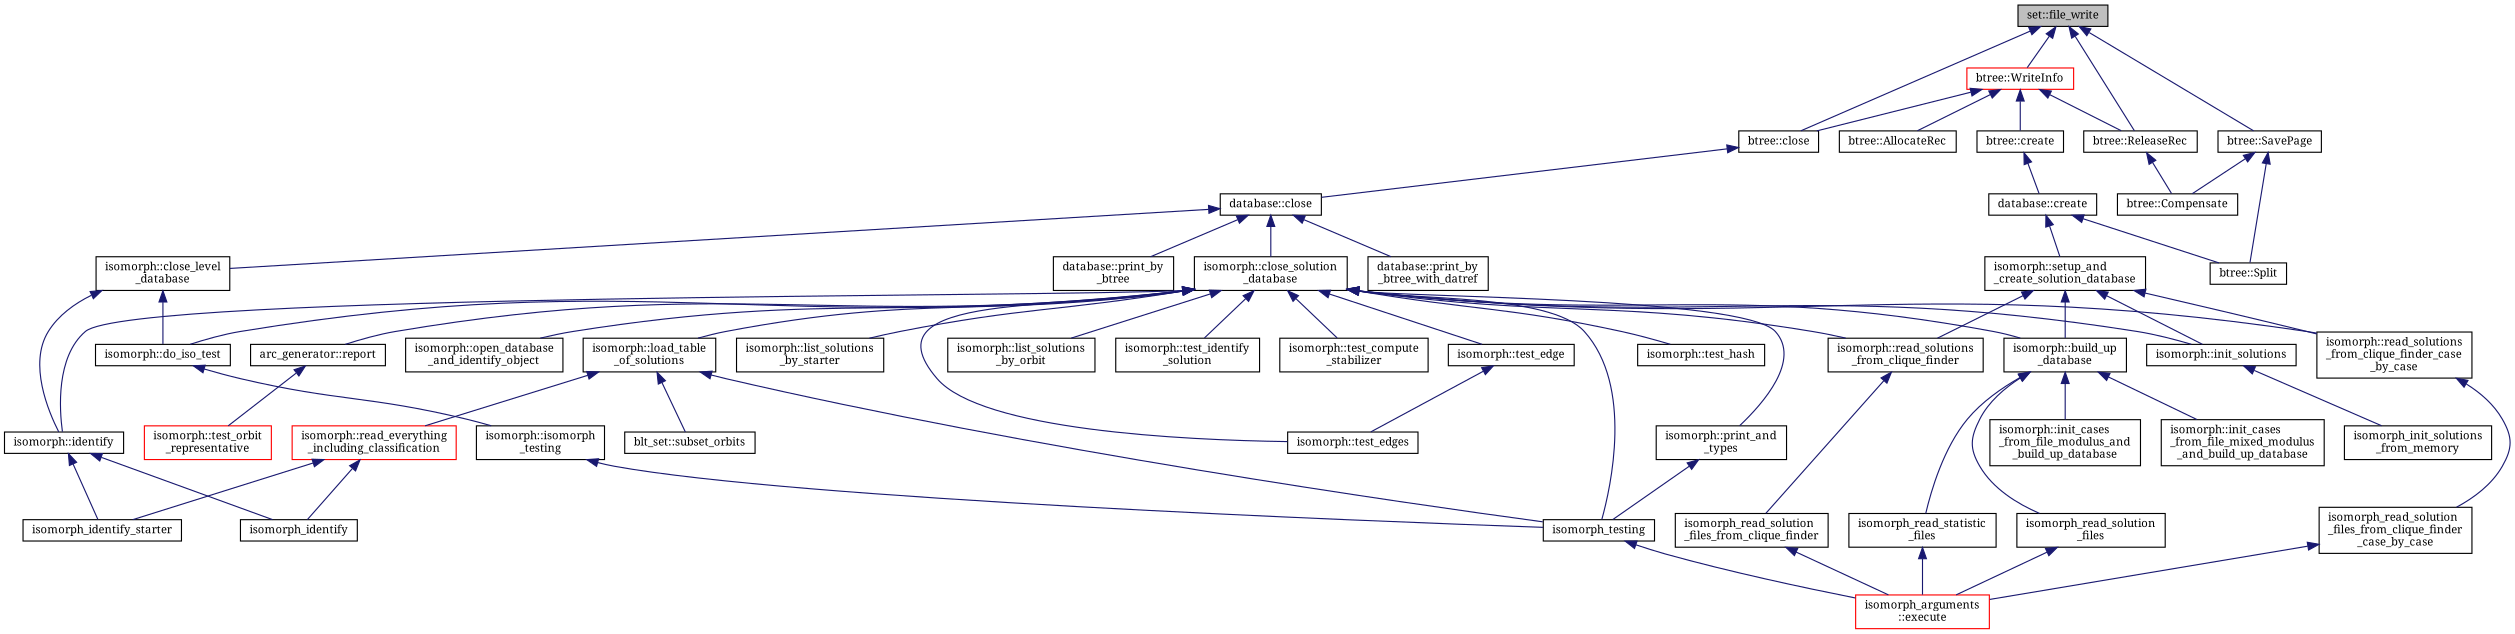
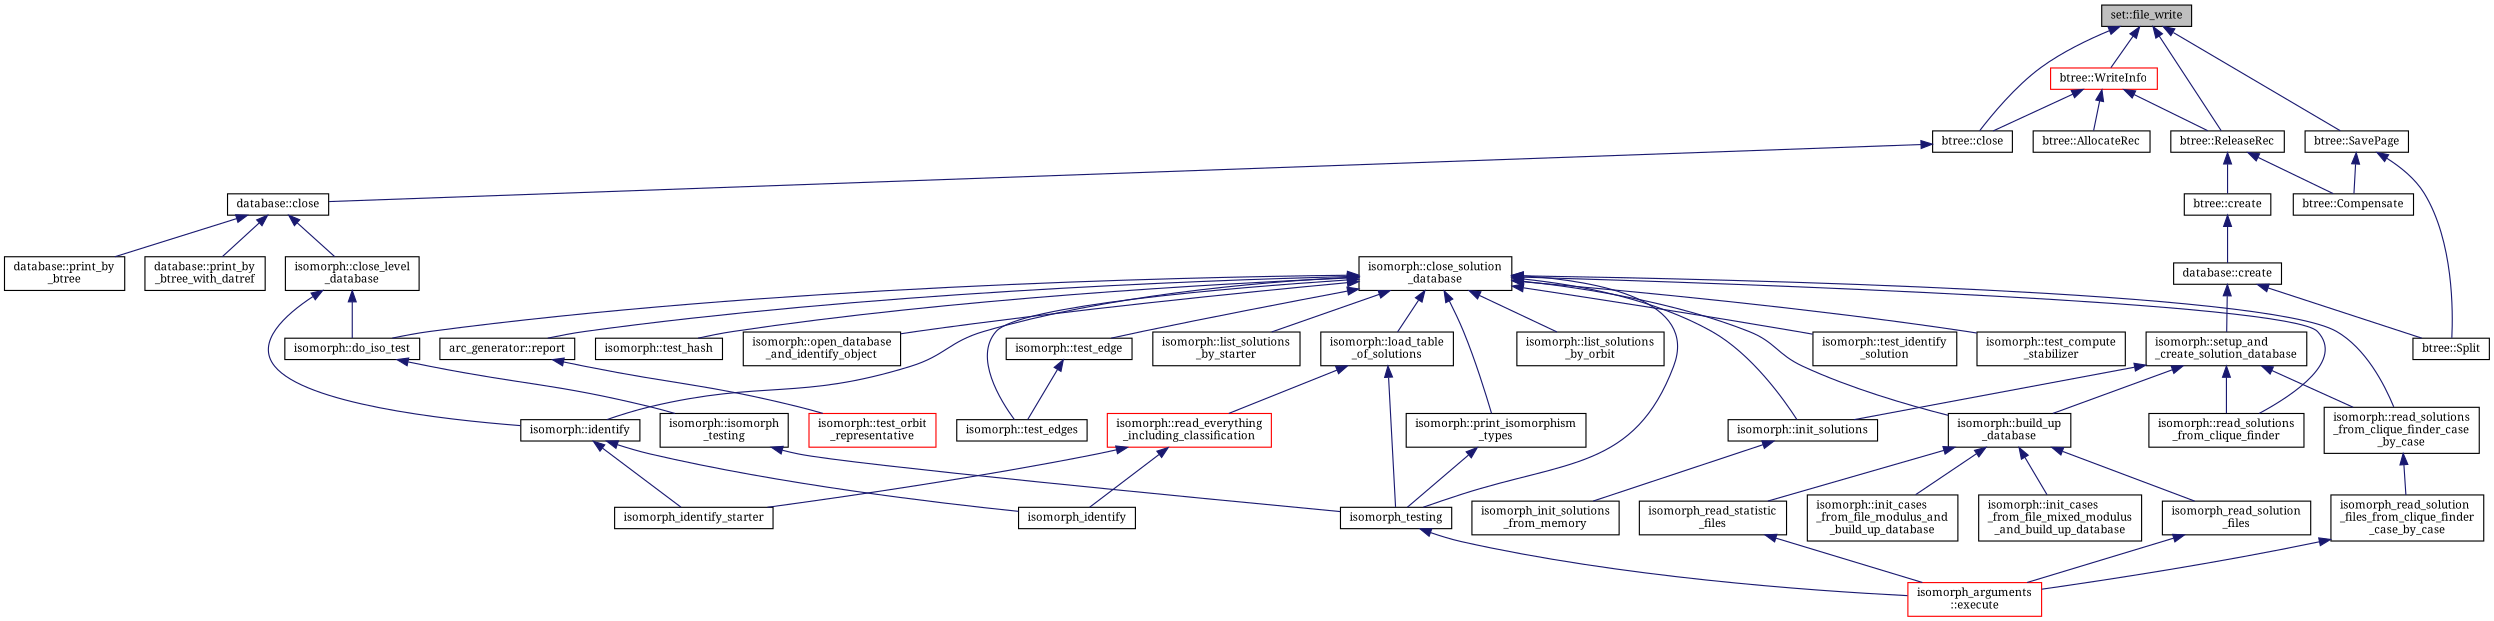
(2020, 116) -> (2228, 179)
(1271, 242) -> none
(690, 443) -> none
(1721, 443) -> (1496, 430)
(1752, 530) -> none
